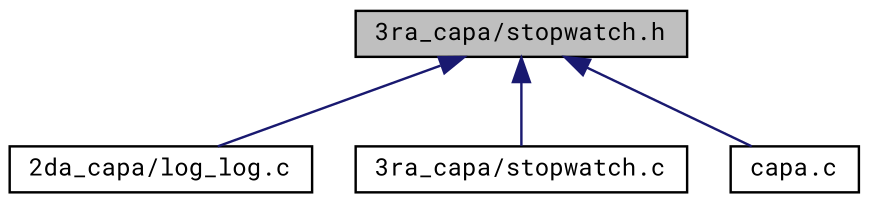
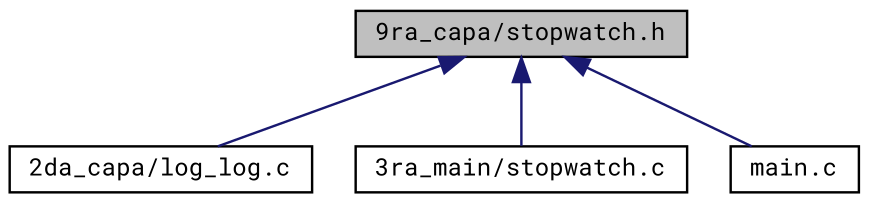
(521, 34) -> (521, 34)
(521, 169) -> (521, 169)
(795, 169) -> (795, 169)
